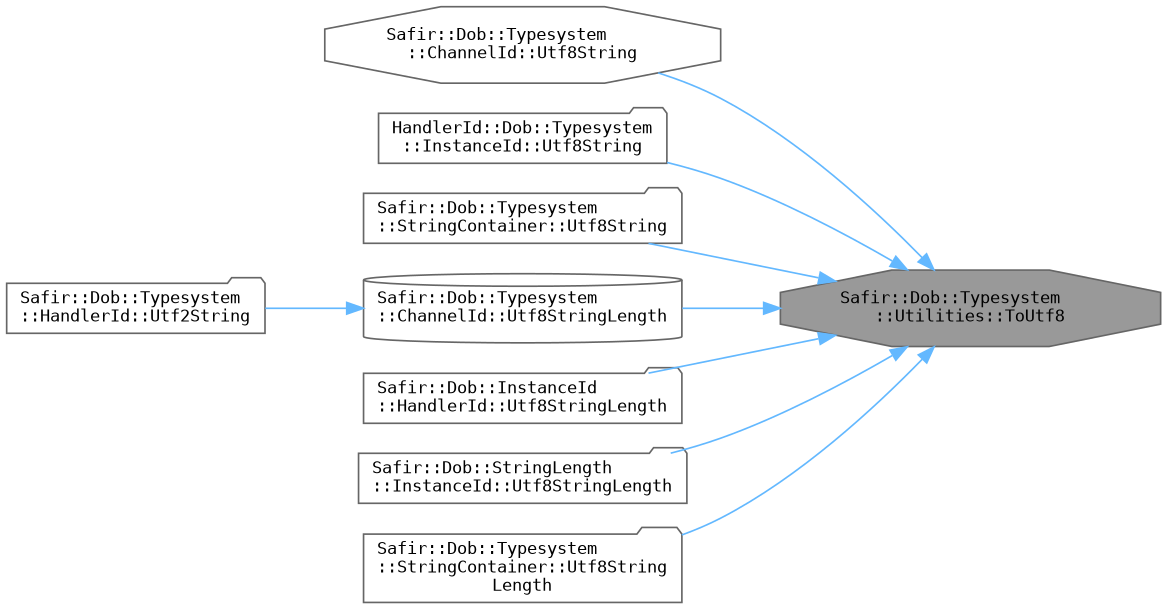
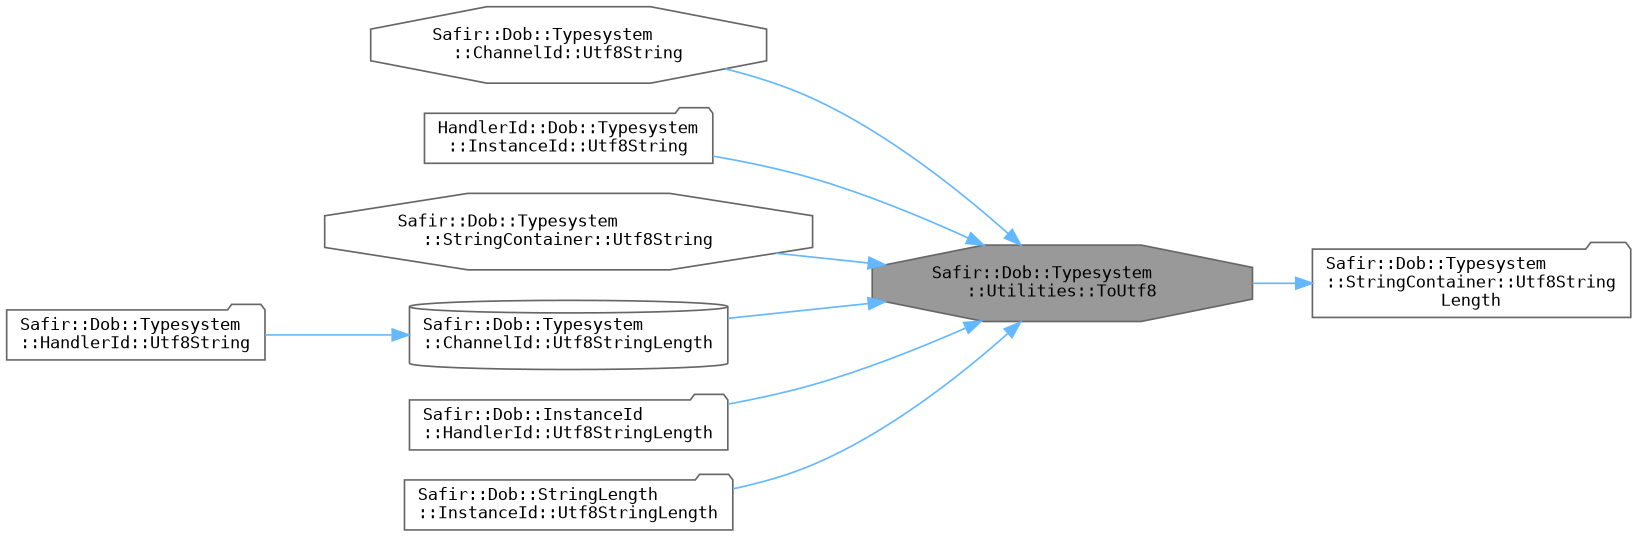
(523, 218) -> (569, 232)
(136, 308) -> (136, 335)
(811, 459) -> (1274, 283)
